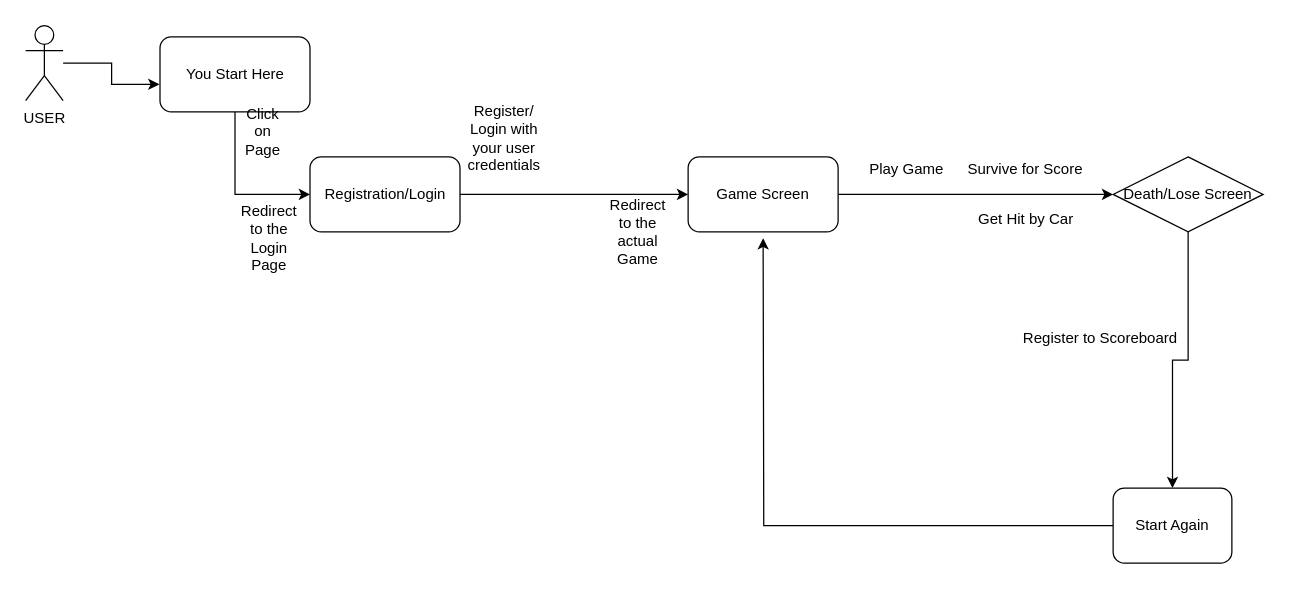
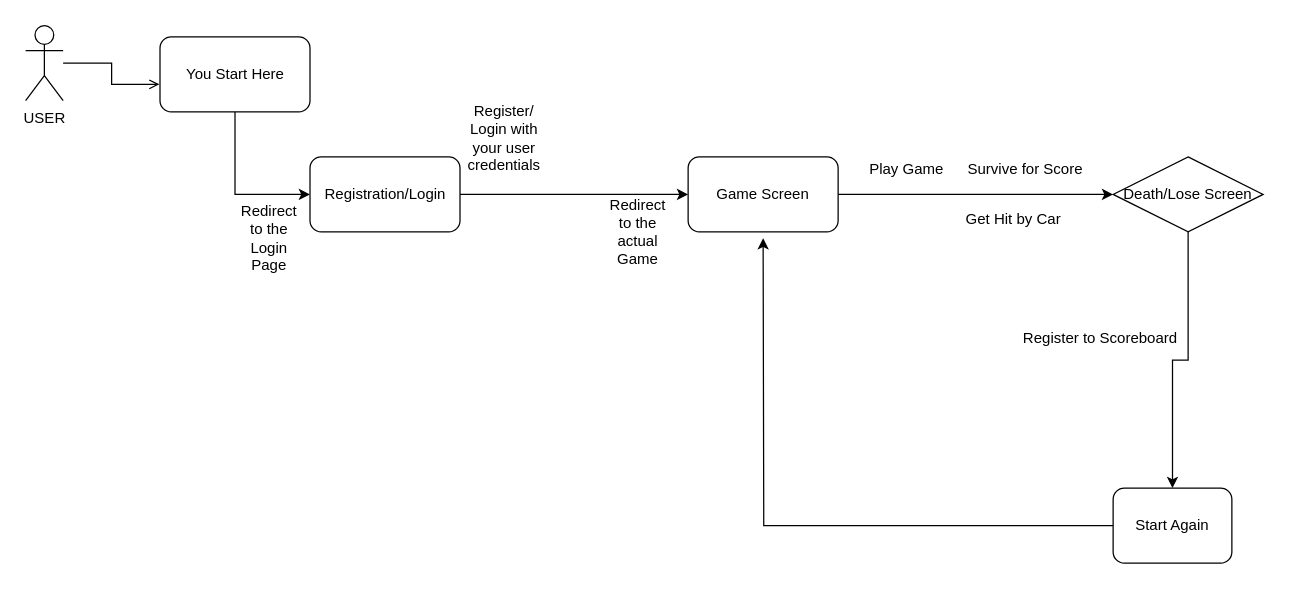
(149, 84) -> (151, 84)
(263, 132) -> none
(1026, 219) -> (1013, 219)
